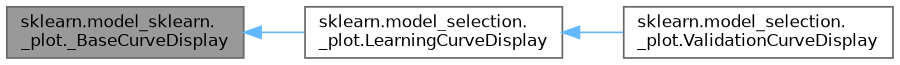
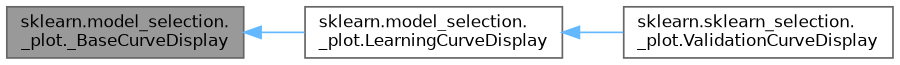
(125, 32) -> (125, 32)
(758, 32) -> (758, 32)
